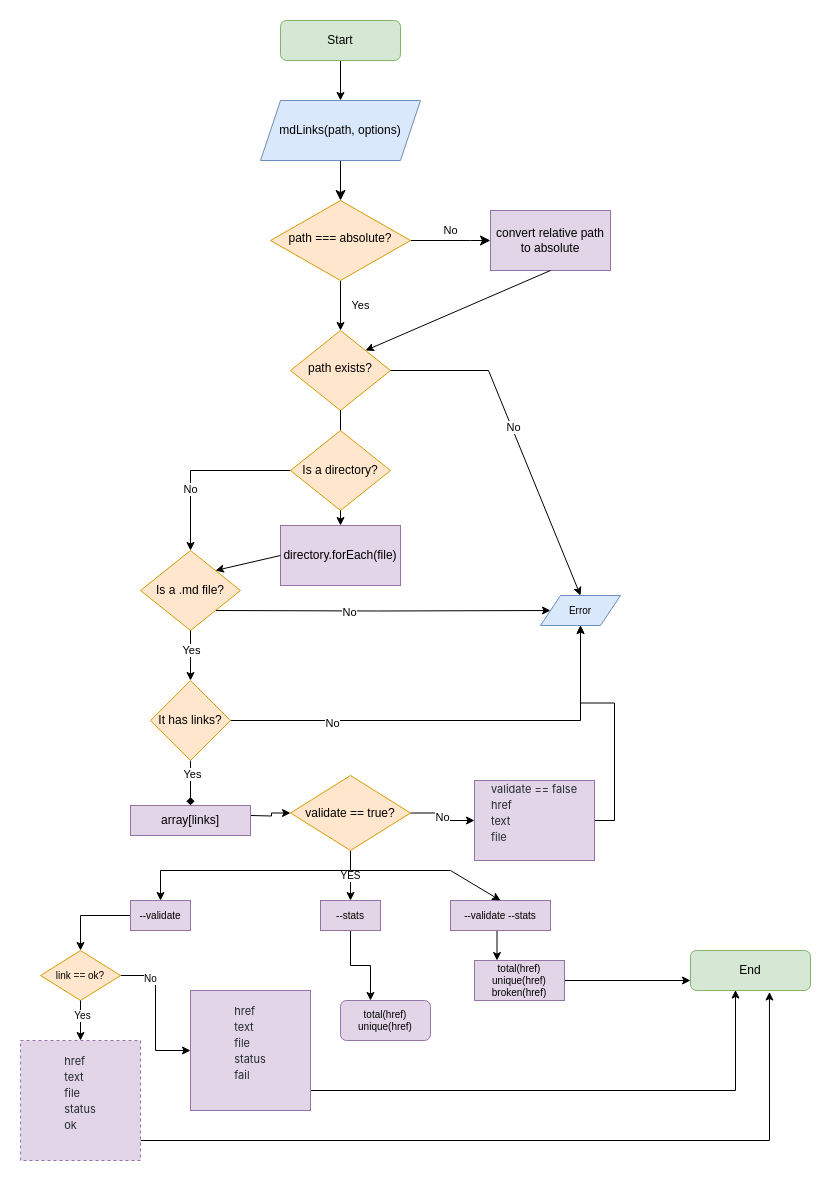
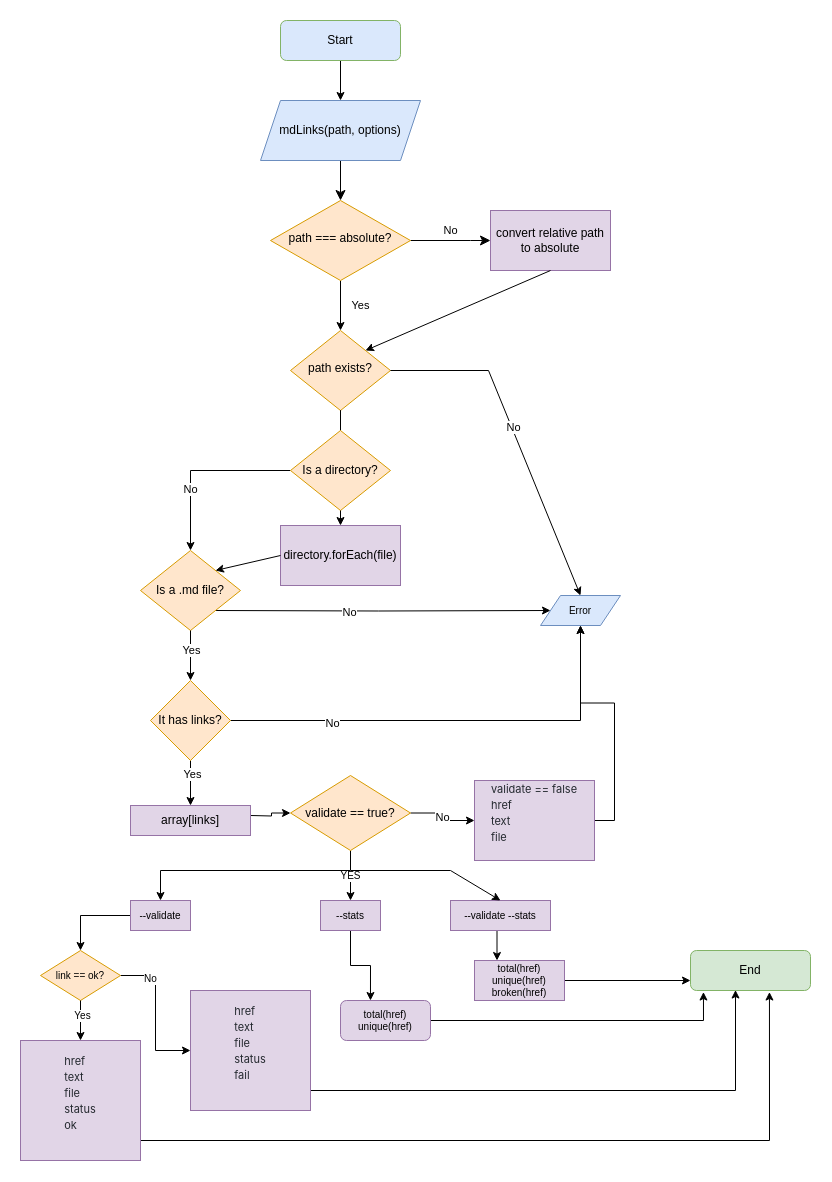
(341, 41) -> (341, 41)
(191, 797) -> (191, 797)
none -> (578, 1021)
(81, 1101) -> (81, 1101)
